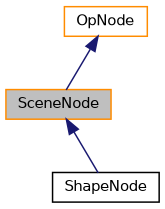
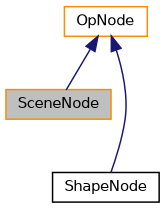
(86, 152) -> (126, 112)
